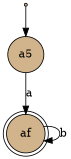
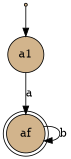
(26, 55) -> (26, 55)
